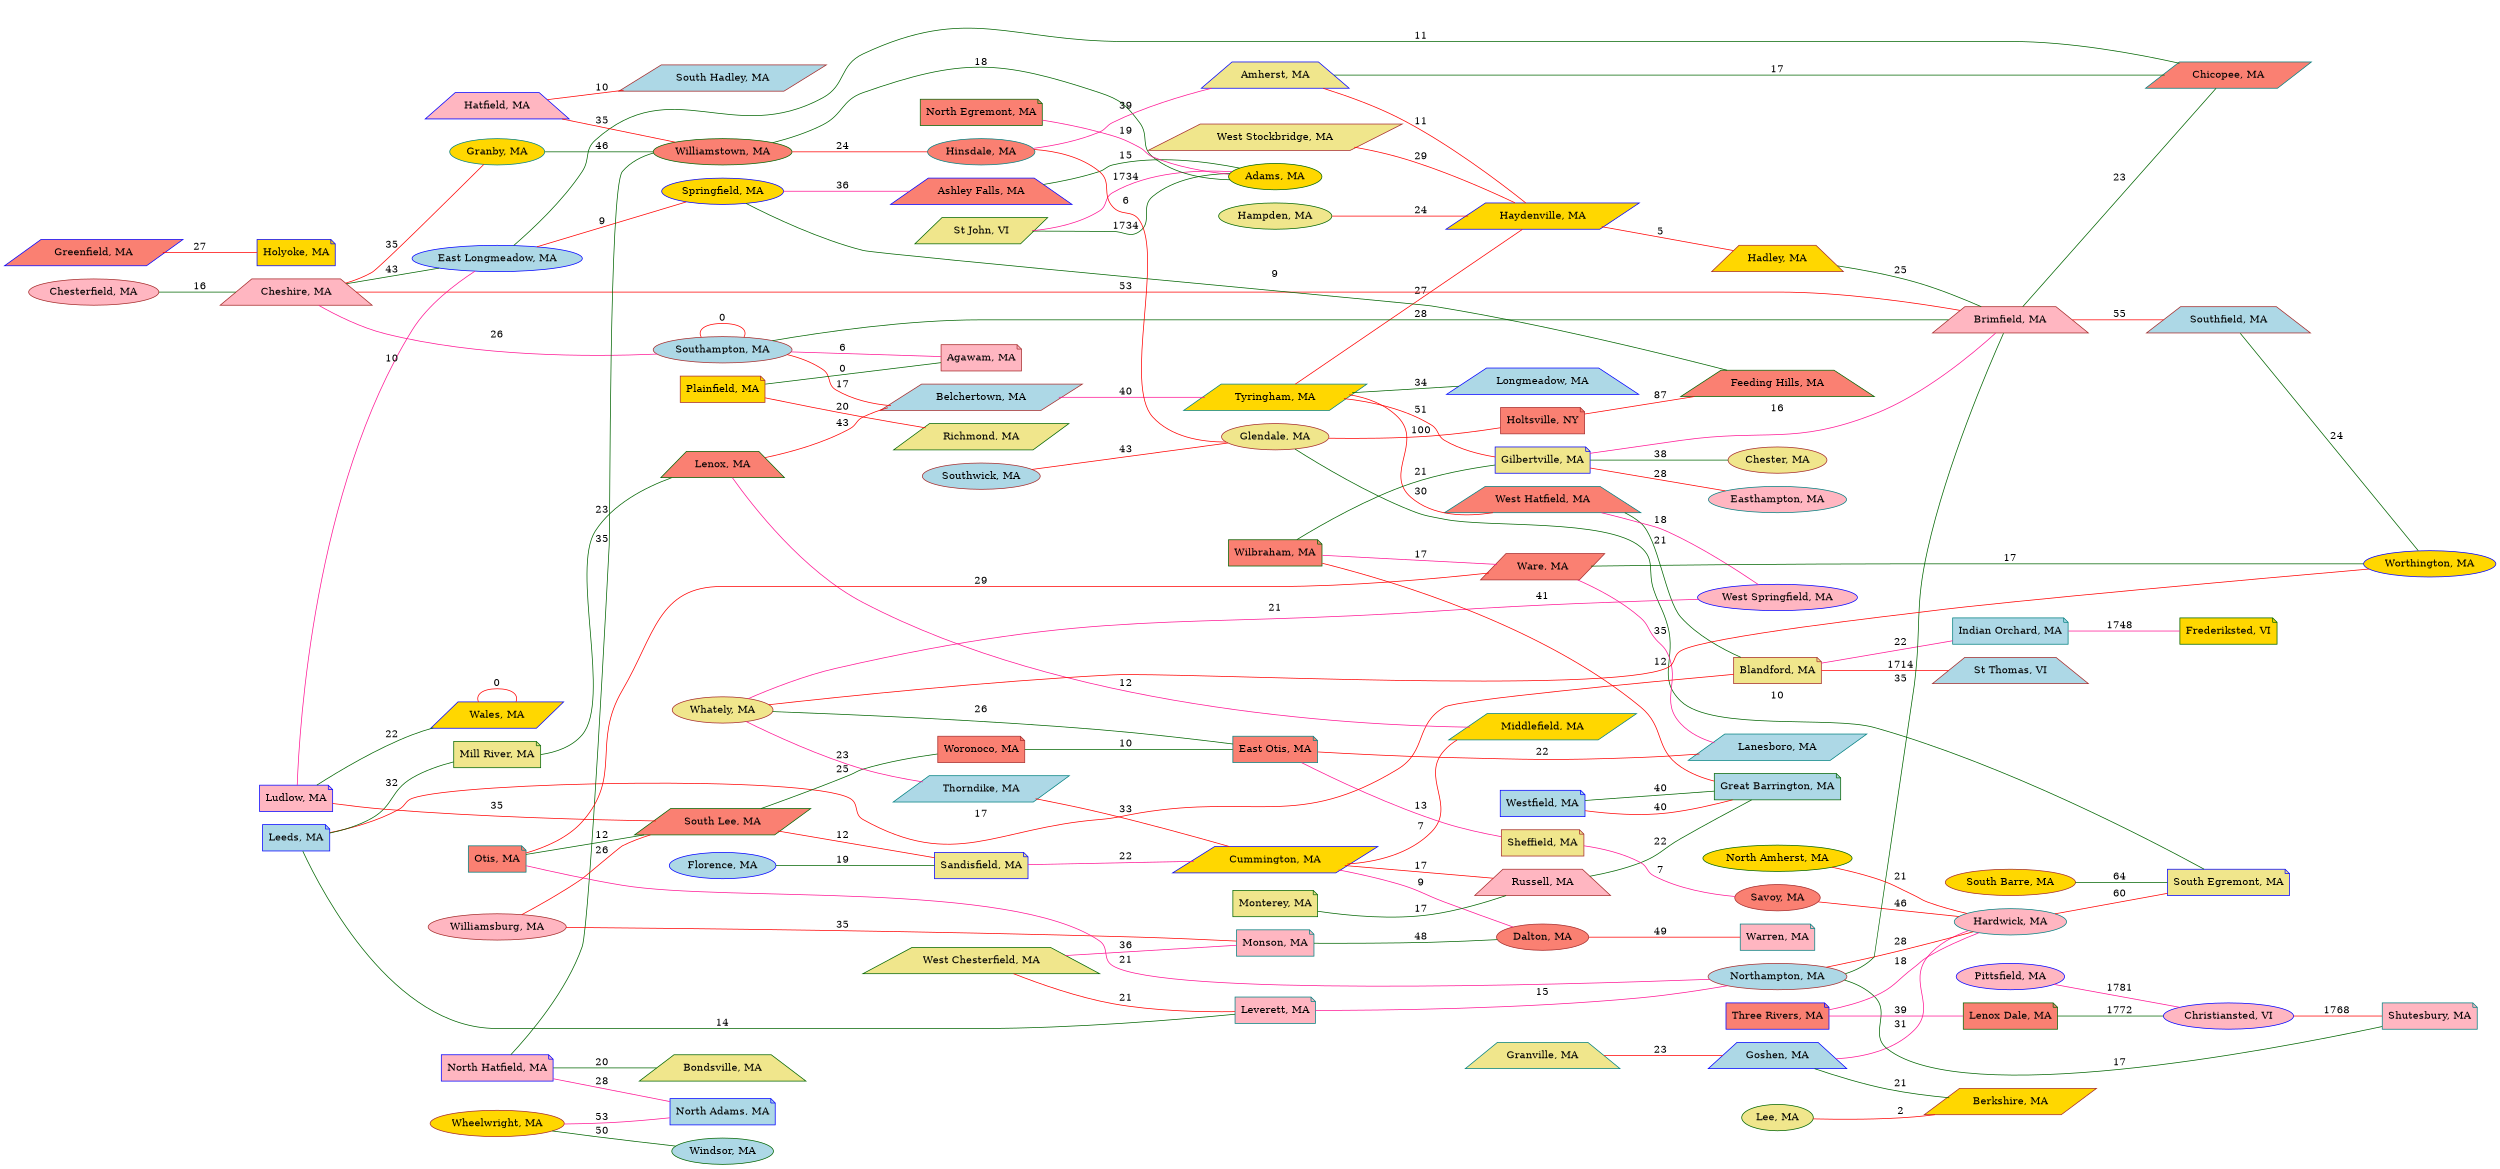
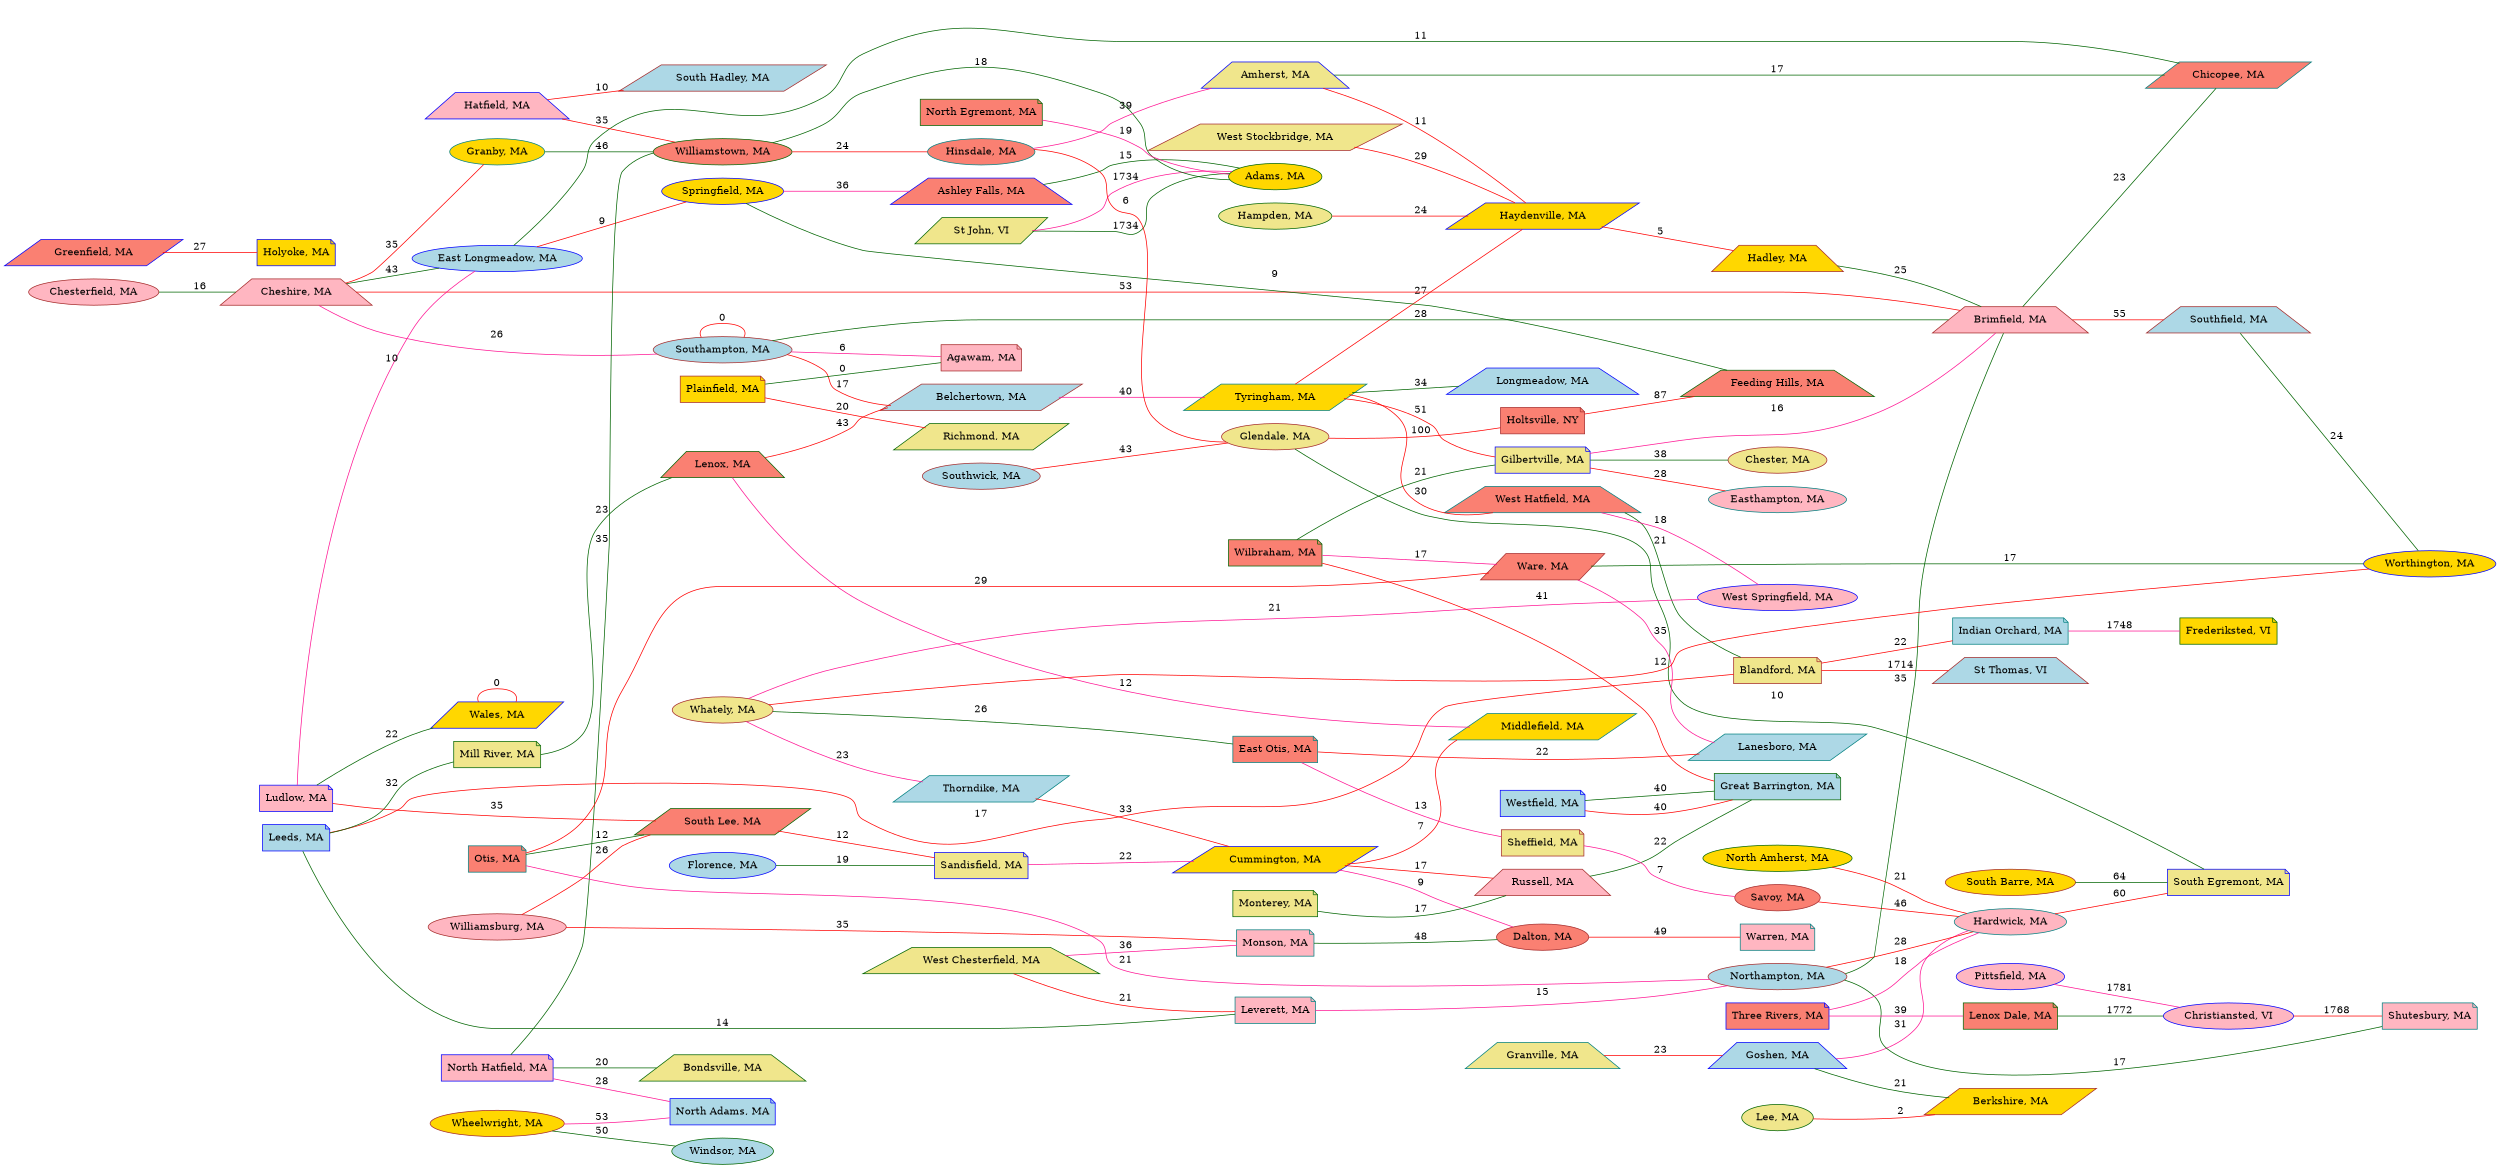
(1887, 652) -> (1887, 652)
(981, 749) -> none
